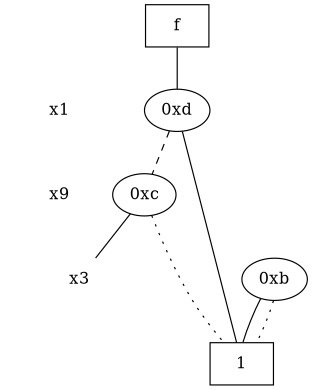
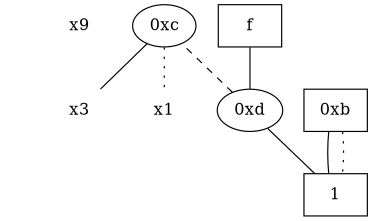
(275, 279) -> (336, 110)
(182, 282) -> (164, 68)
